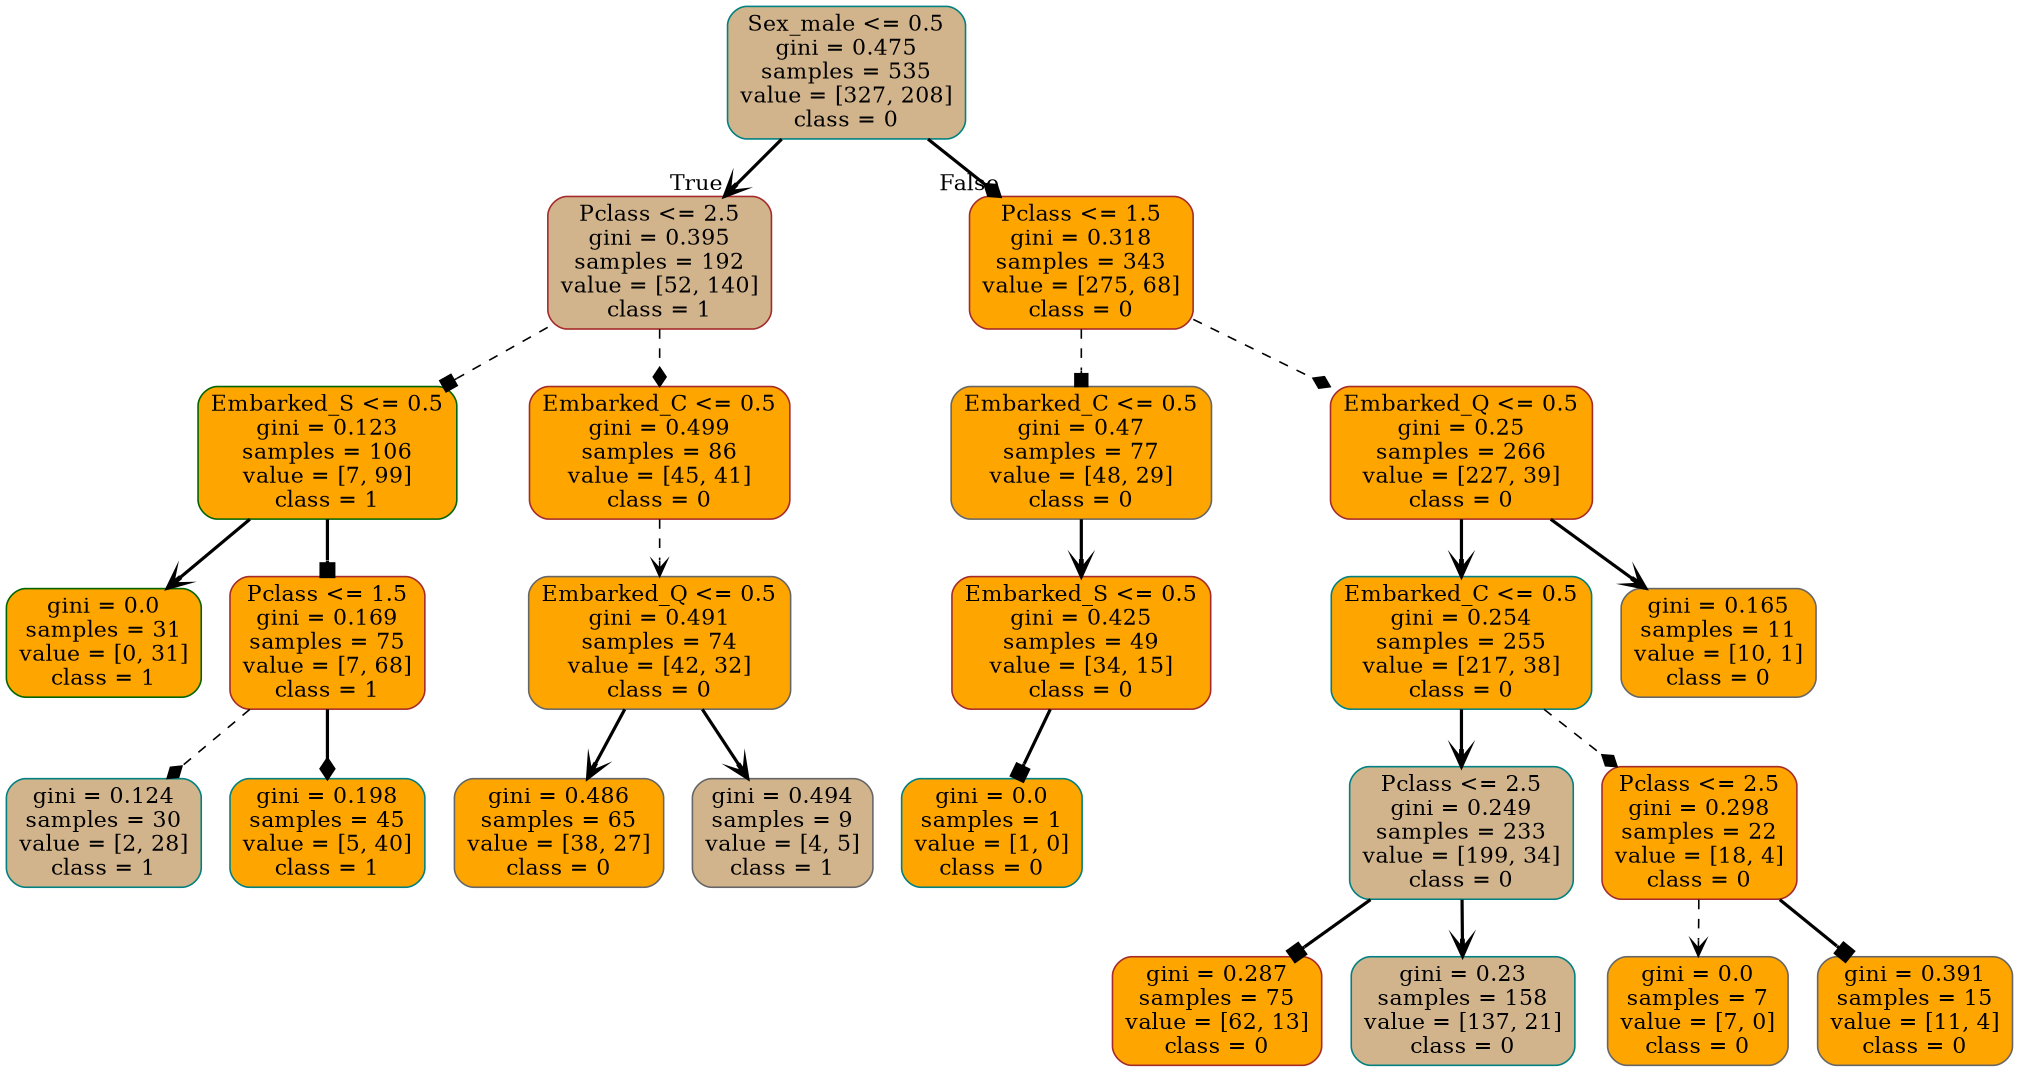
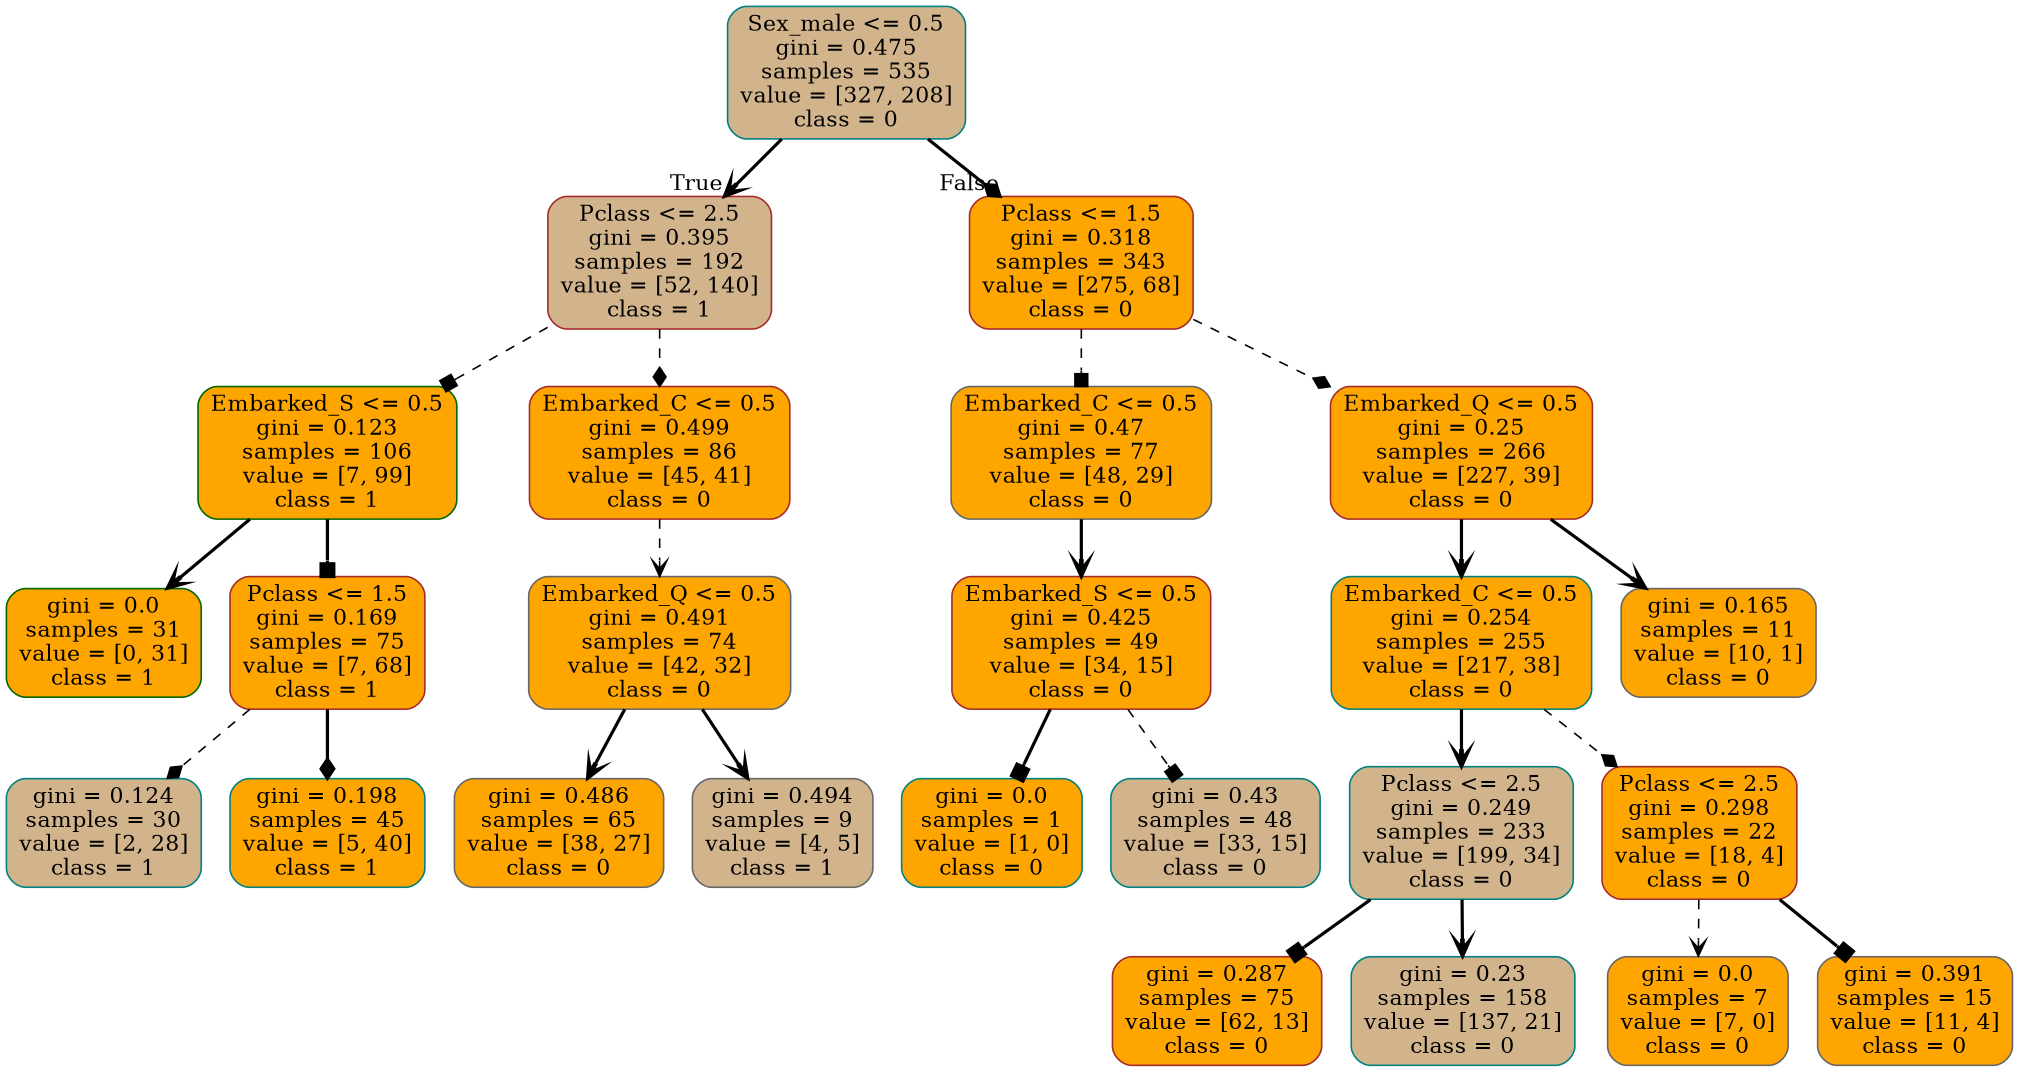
none -> (1215, 833)
